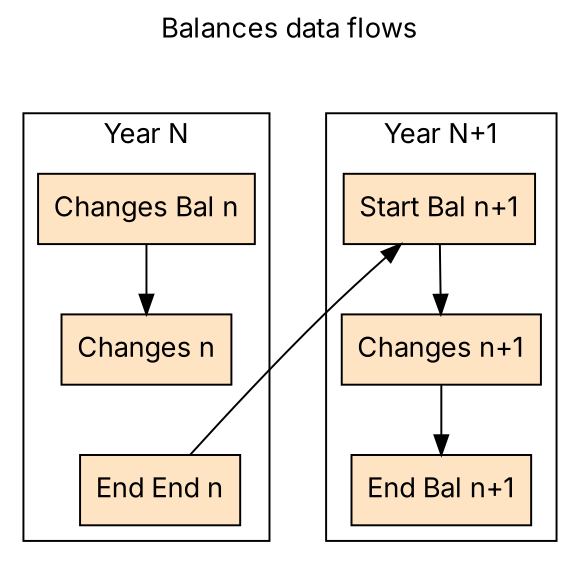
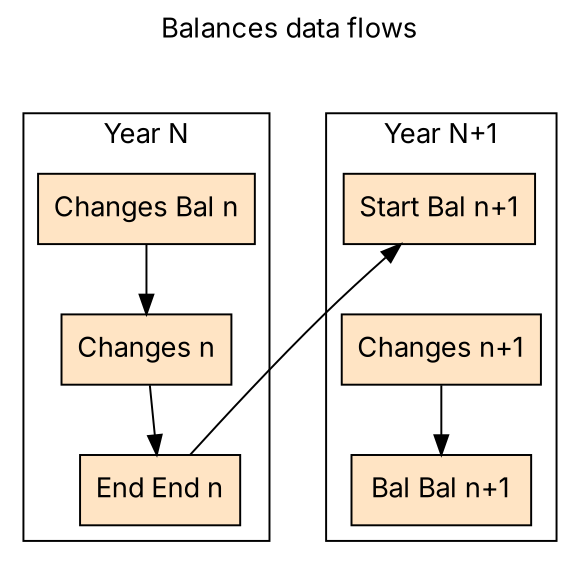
(440, 270) -> none
none -> (152, 410)
(441, 490) -> (441, 490)
